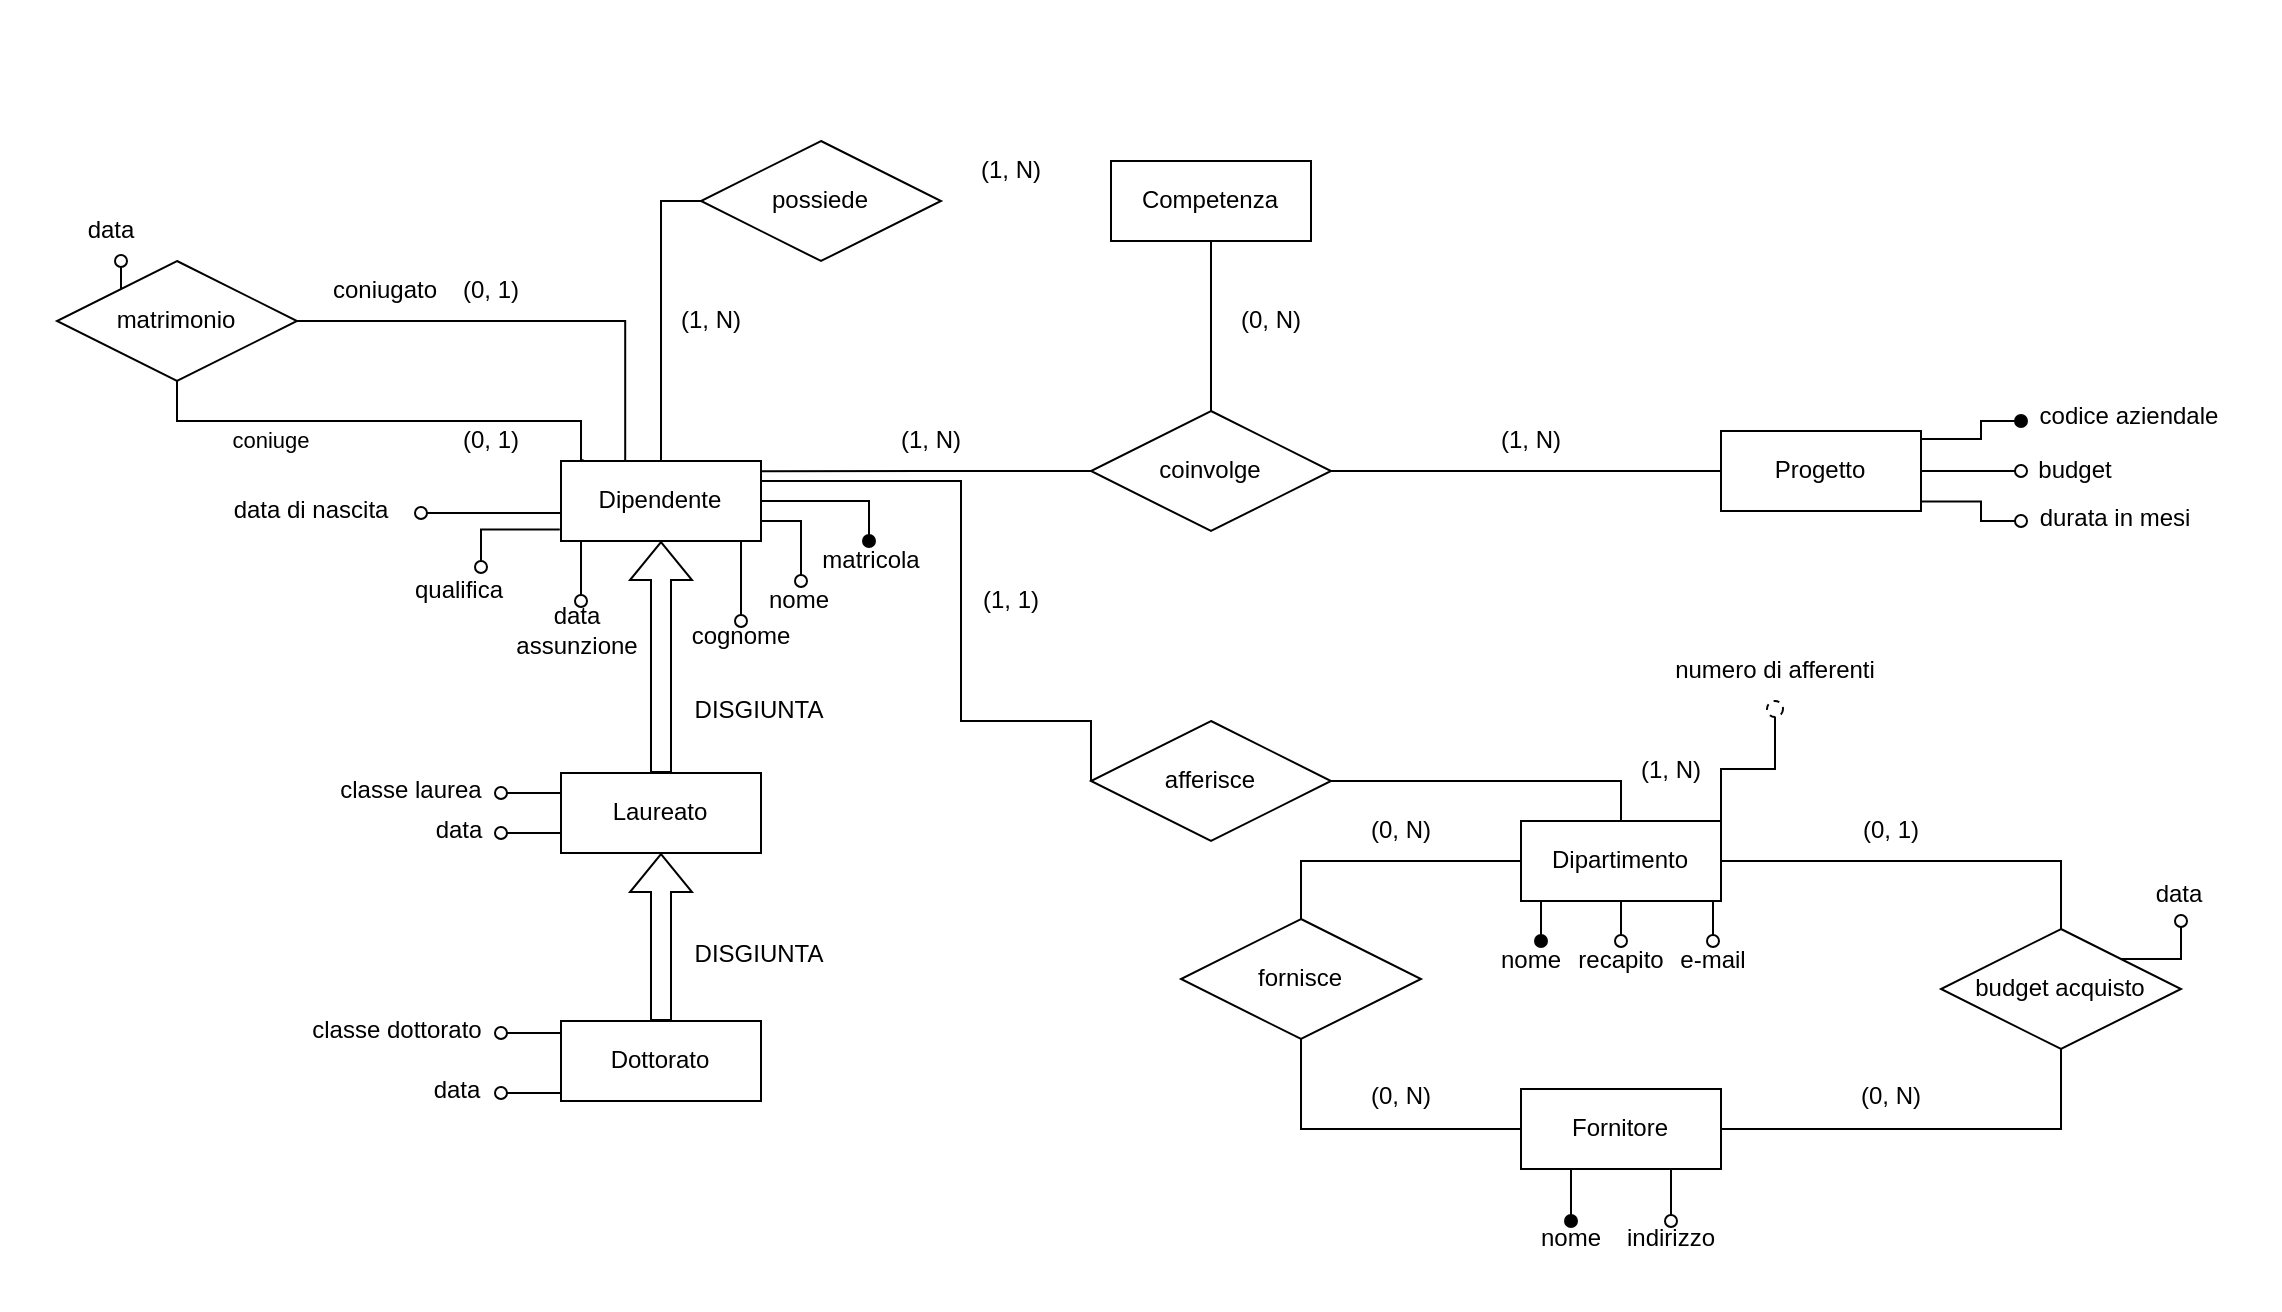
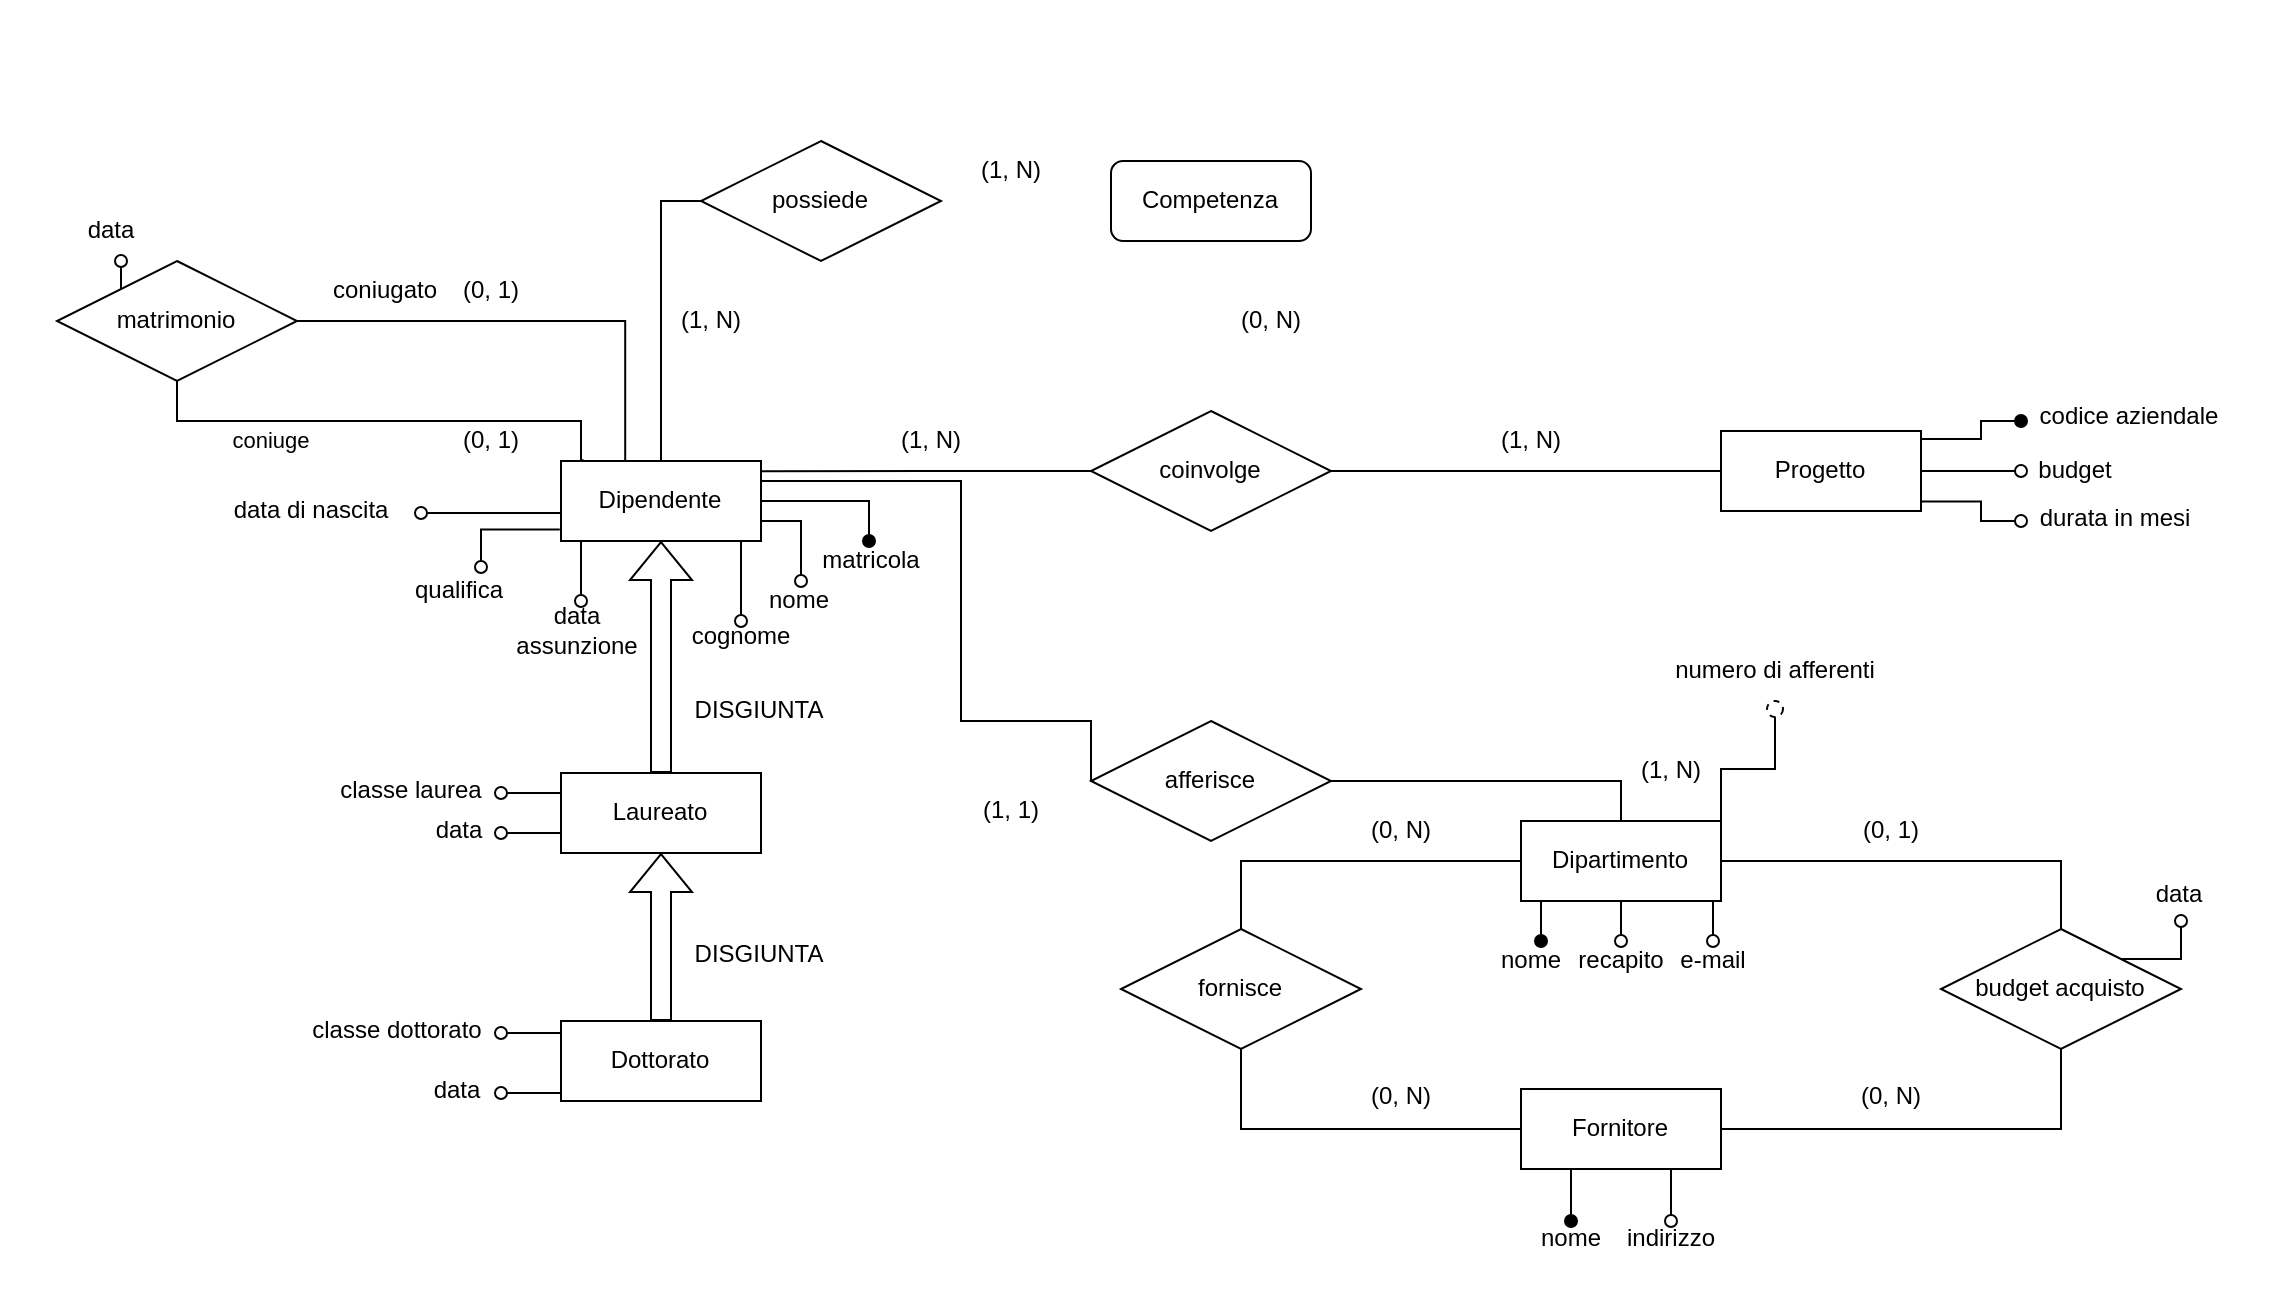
(1211, 201) -> (1211, 201)
(1211, 326) -> none
(1011, 601) -> (1011, 811)
(1301, 979) -> (1241, 989)
